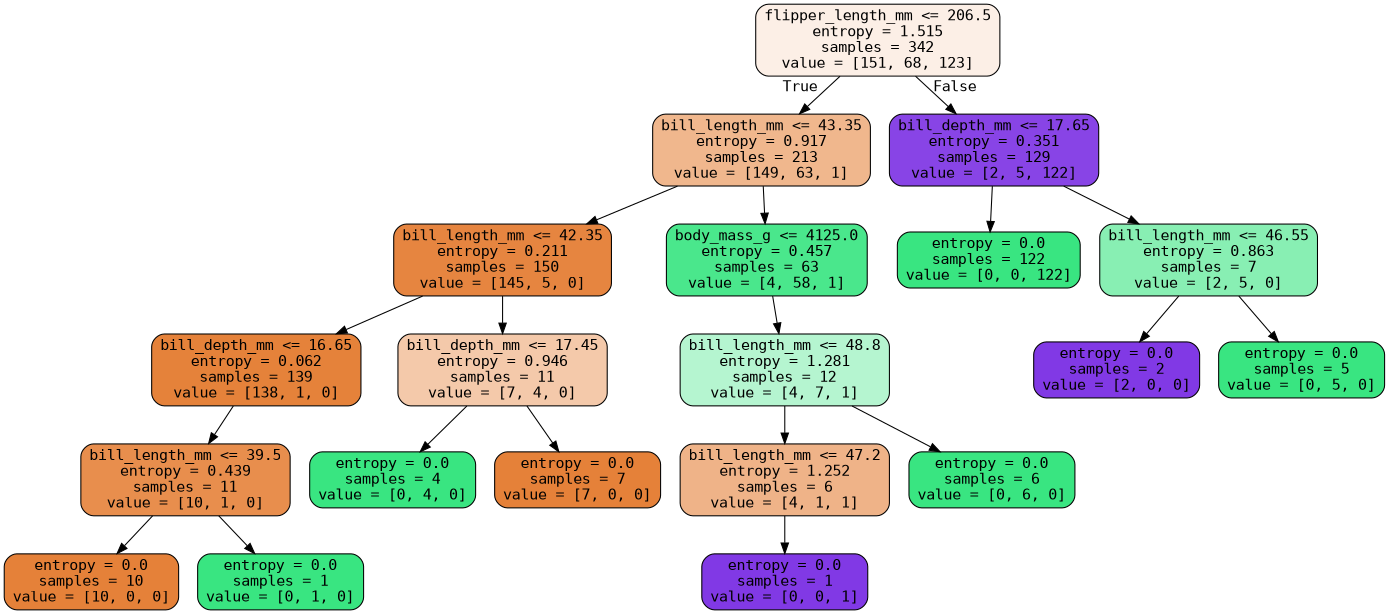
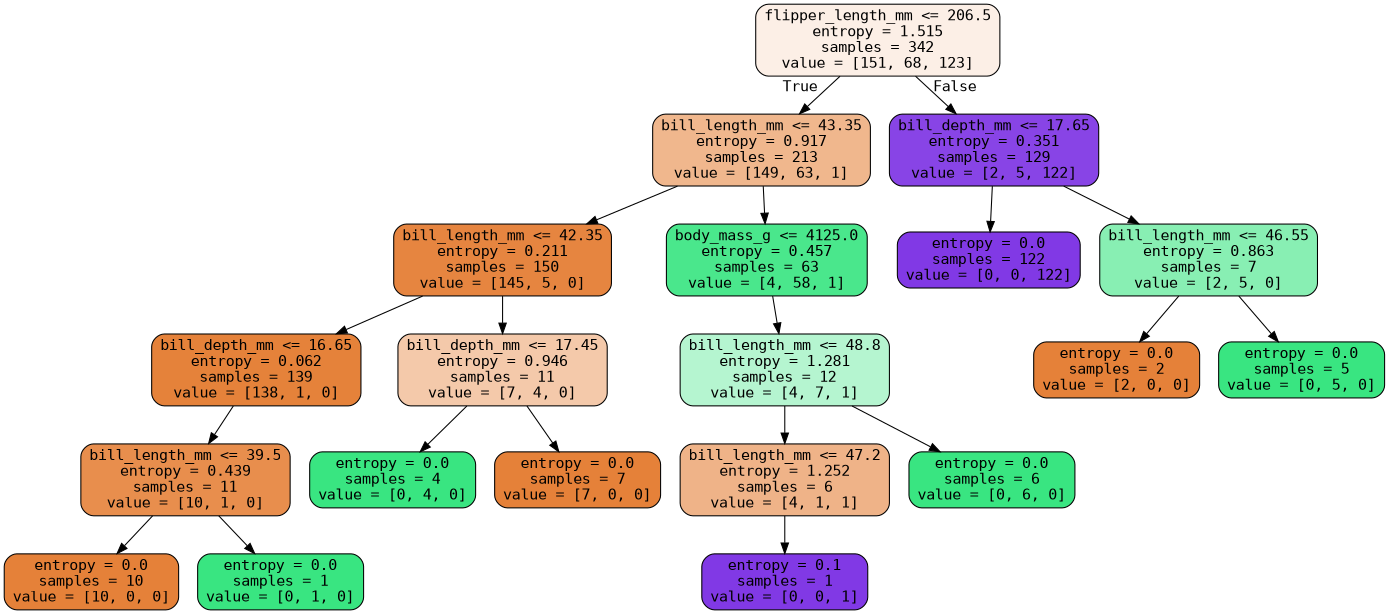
(989, 260) -> (989, 260)
(1117, 370) -> (1117, 370)
(785, 582) -> (785, 582)
